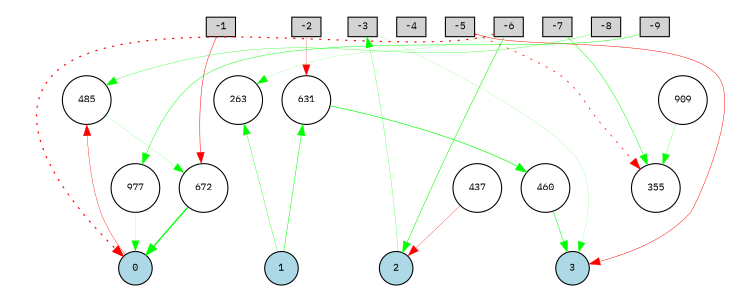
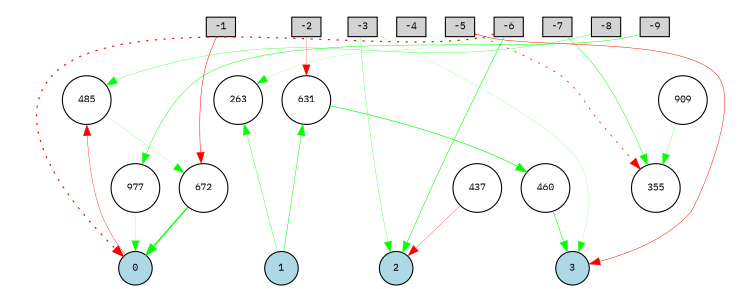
(387, 149) -> (371, 140)
